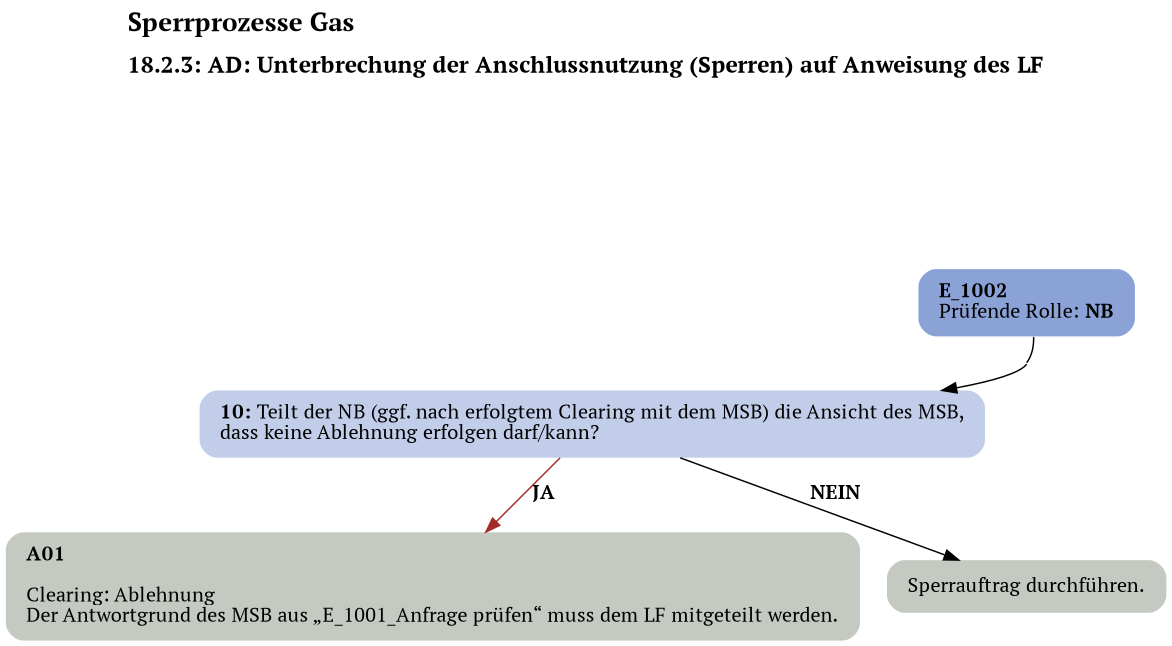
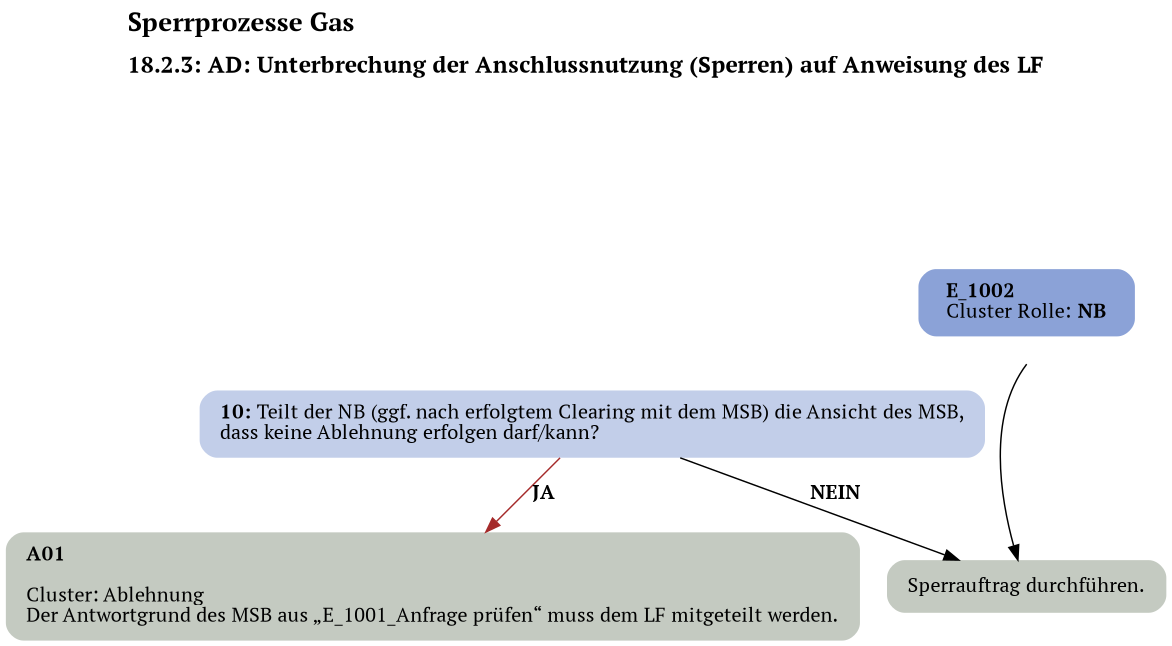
(1012, 312) -> (1012, 312)
(1032, 350) -> (1000, 453)
(121, 595) -> (116, 595)
